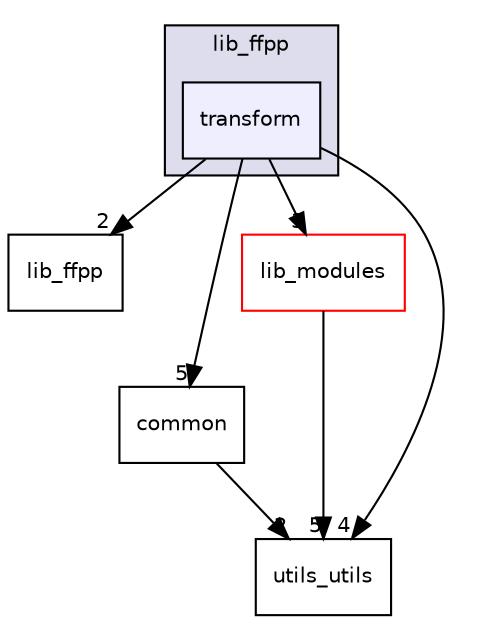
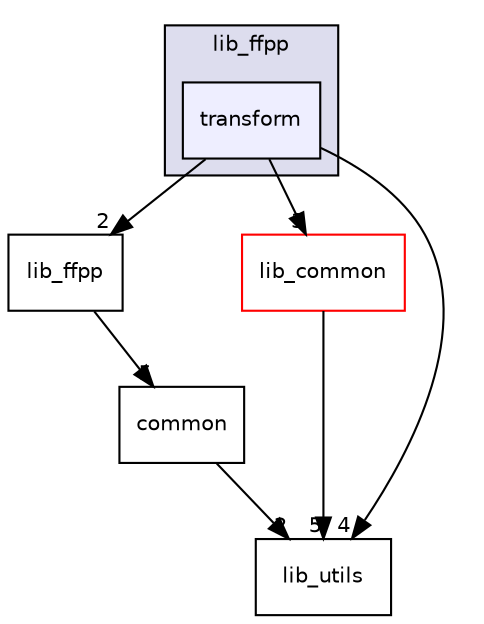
(218, 262) -> (117, 341)
(323, 273) -> (323, 273)
(323, 577) -> (323, 577)
